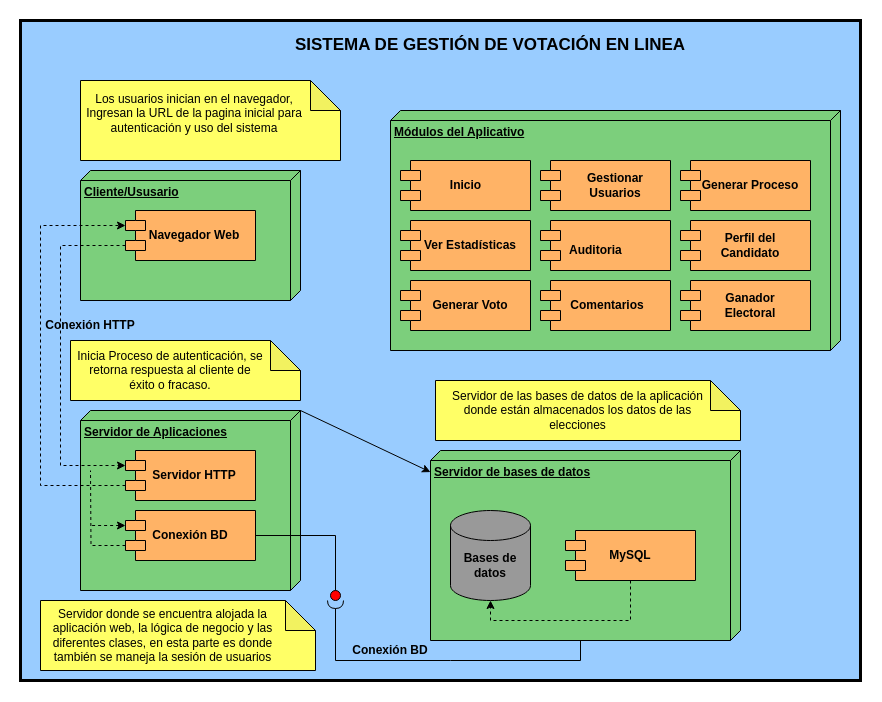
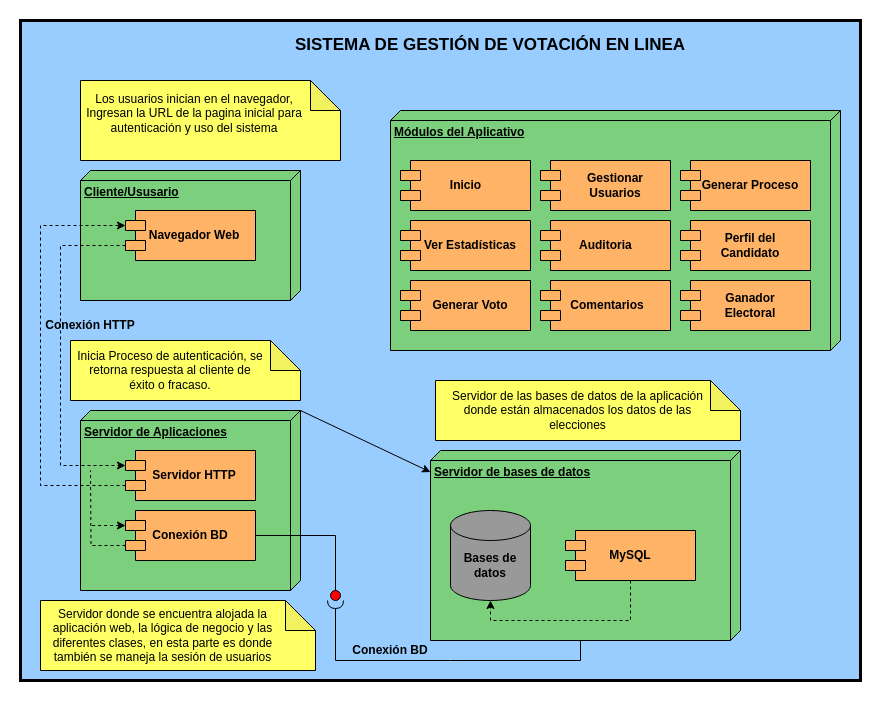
(598, 251) -> (608, 246)
